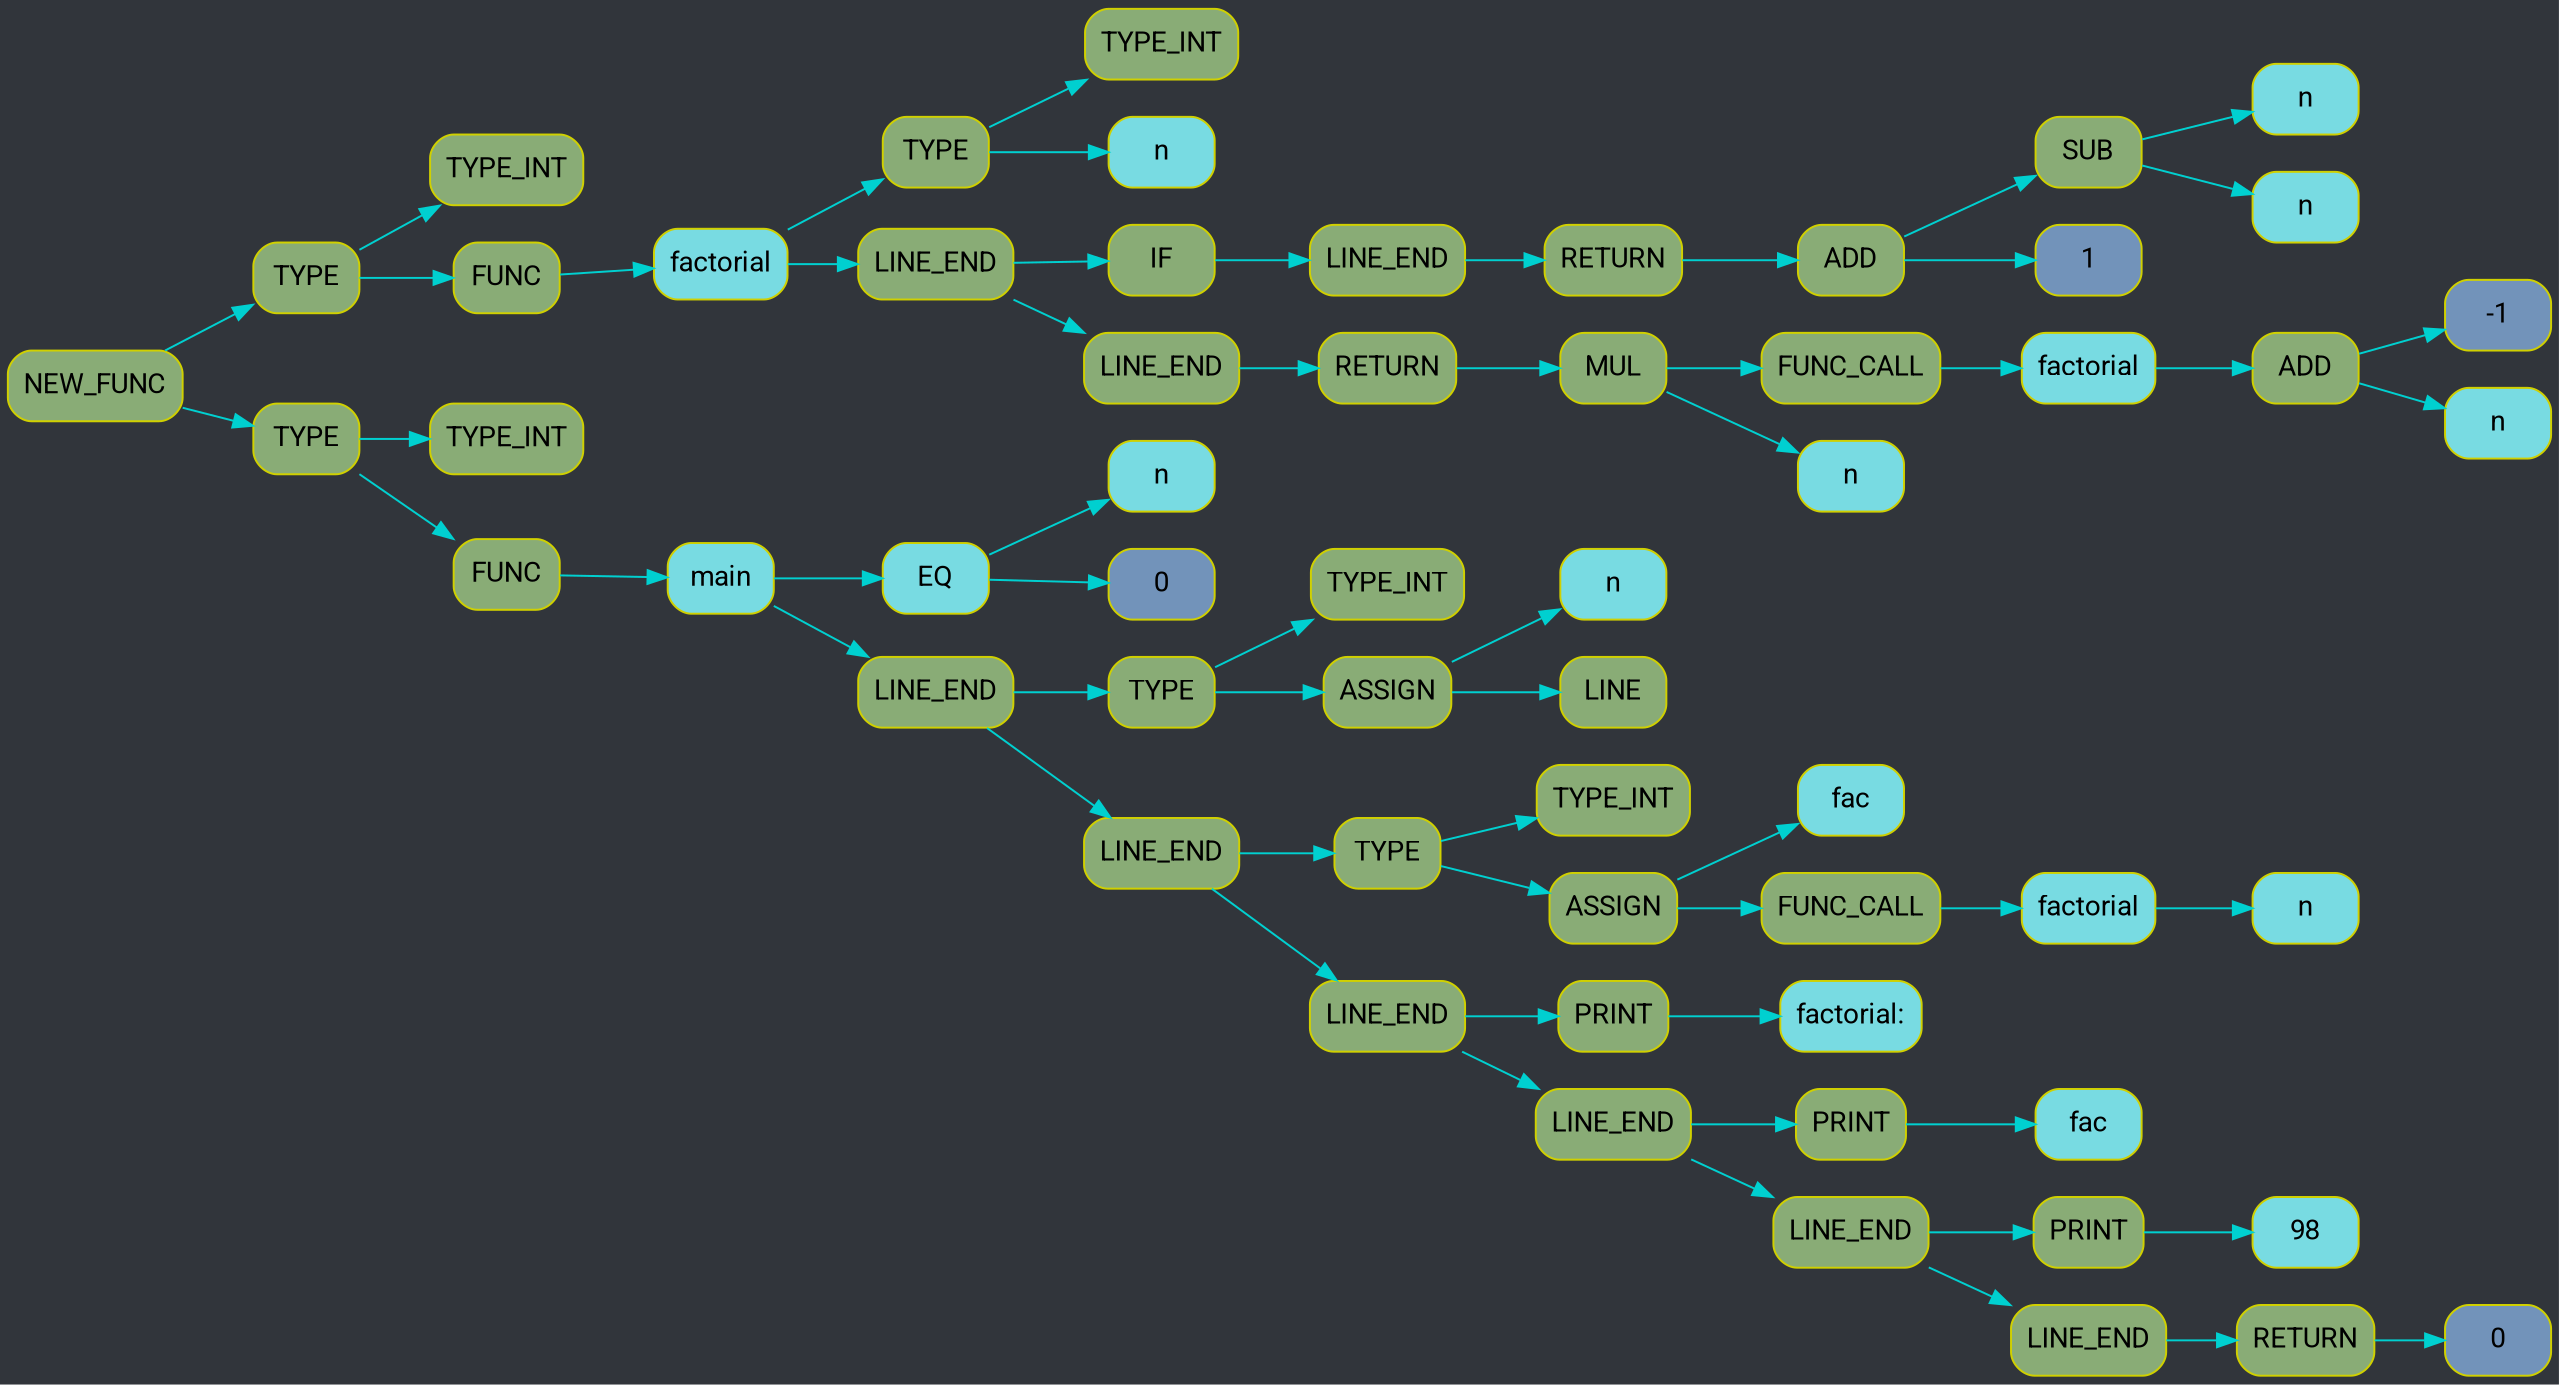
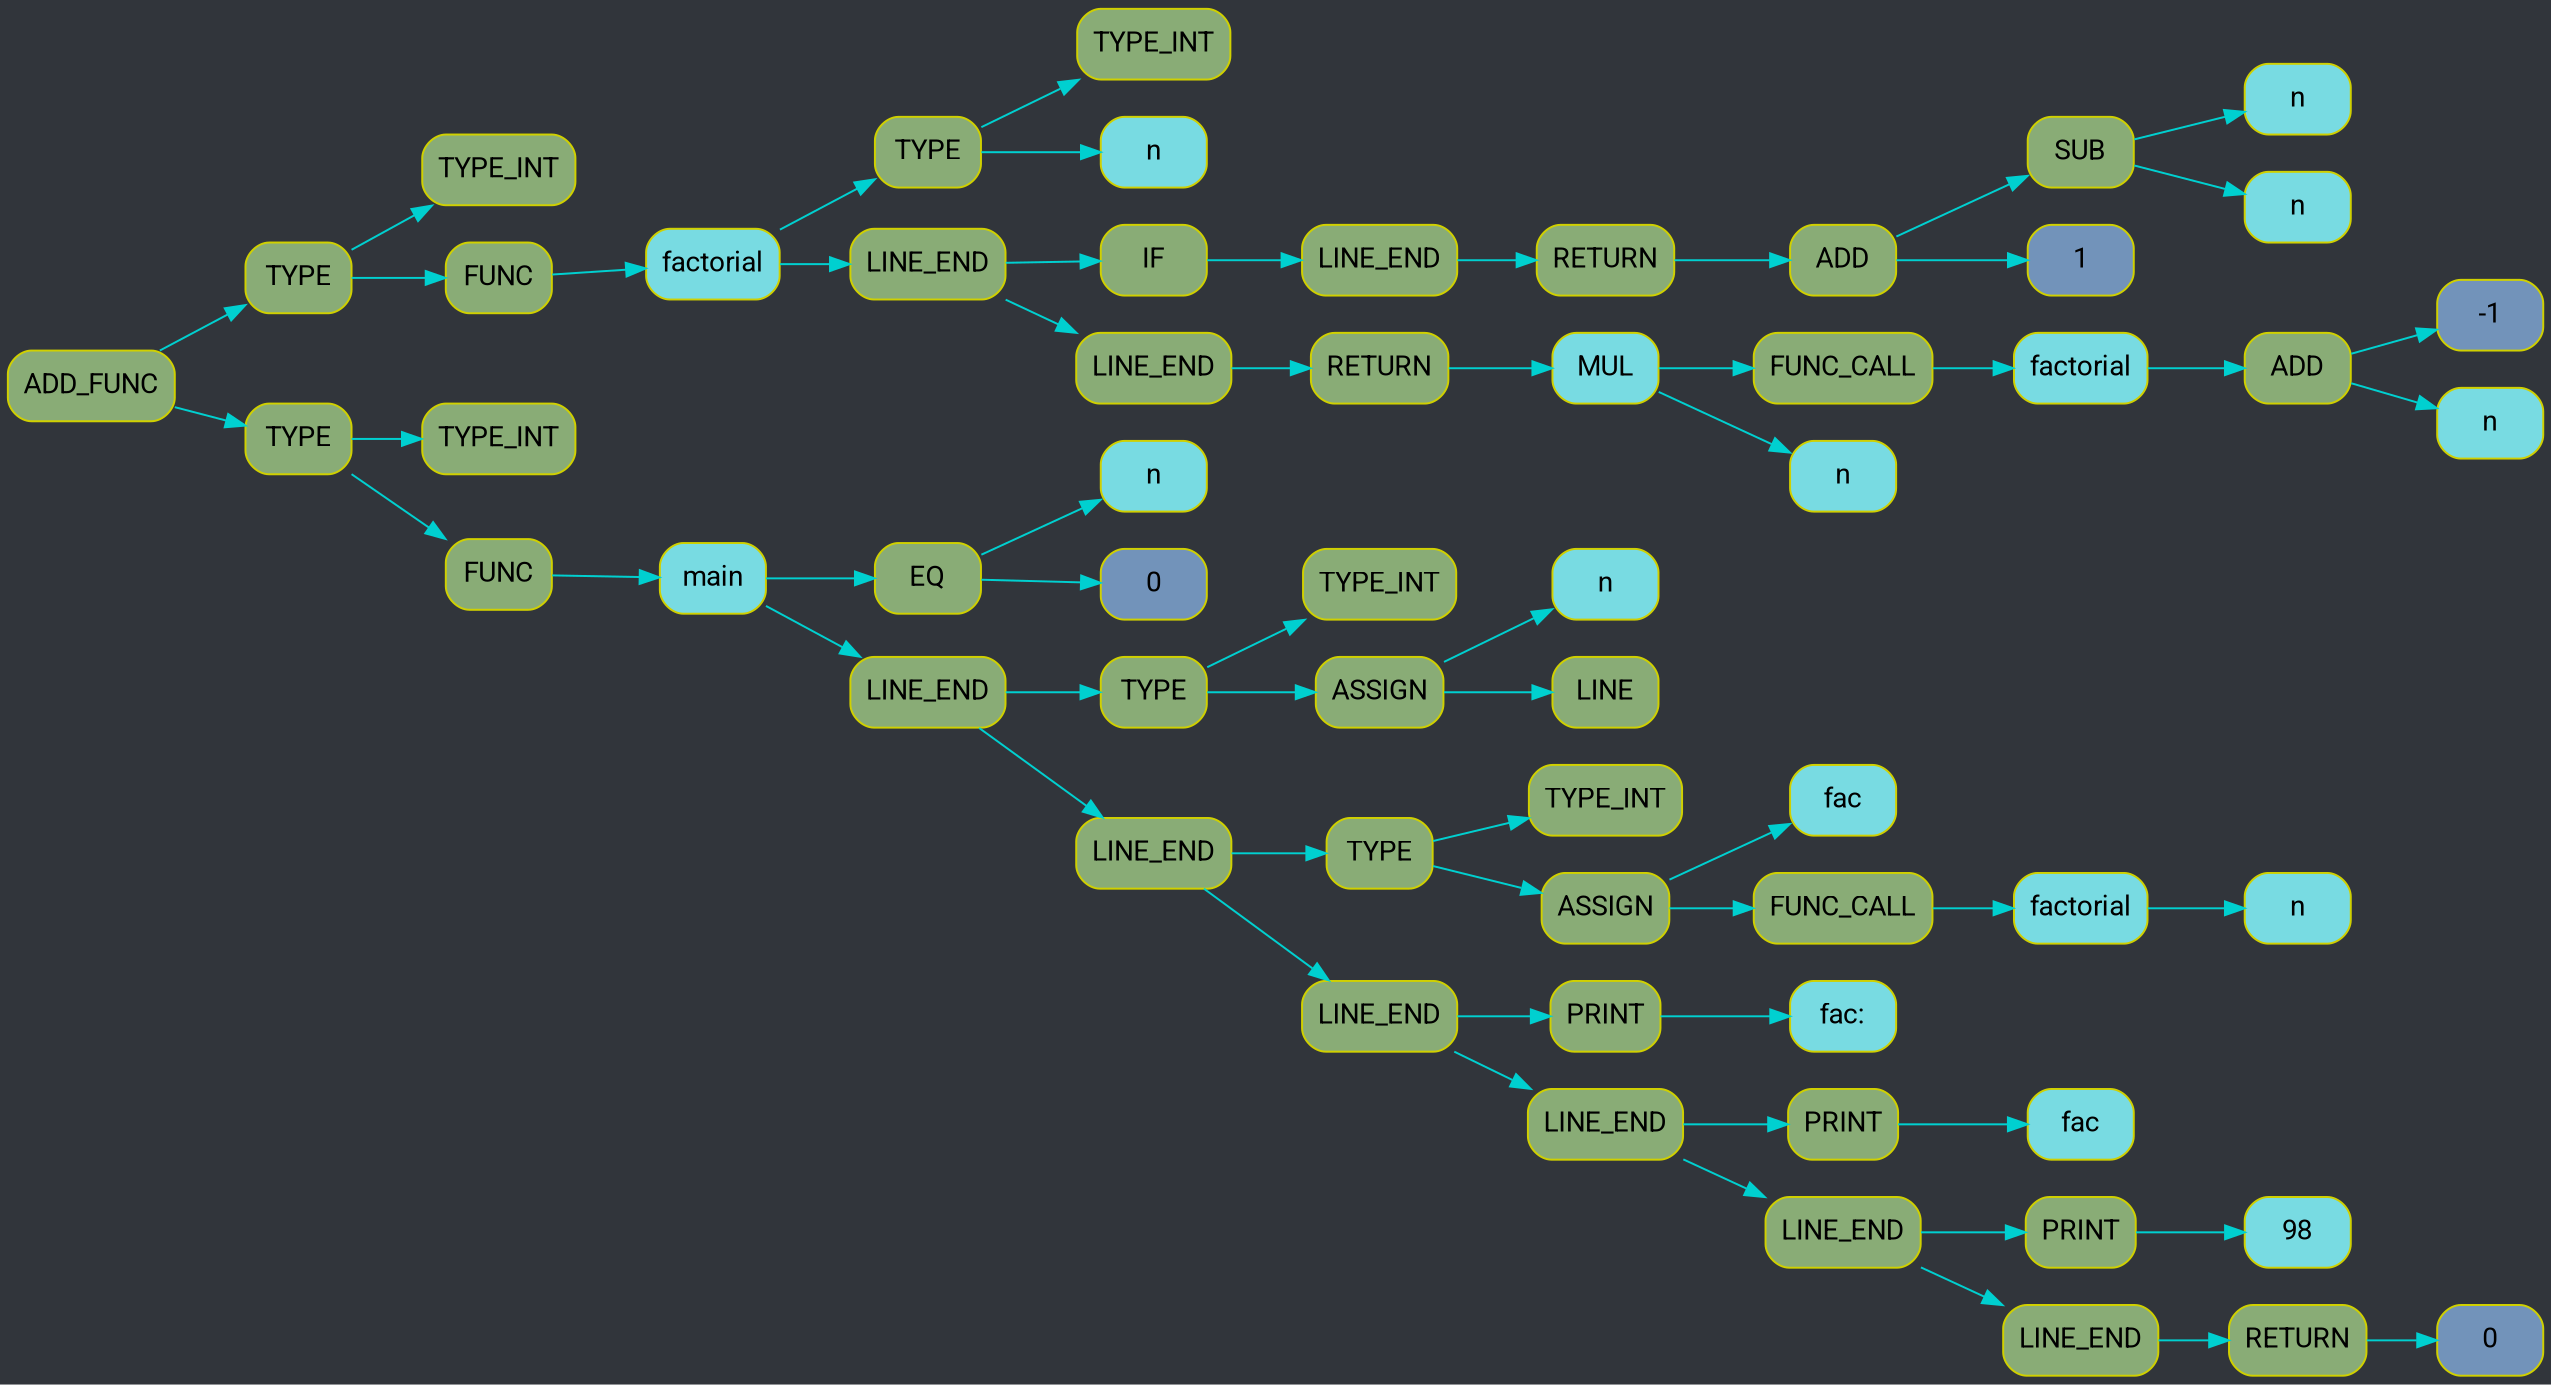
(1613, 368) -> (1605, 368)
(95, 386) -> (91, 386)
(936, 578) -> (928, 578)
(1851, 1016) -> (1843, 1016)
